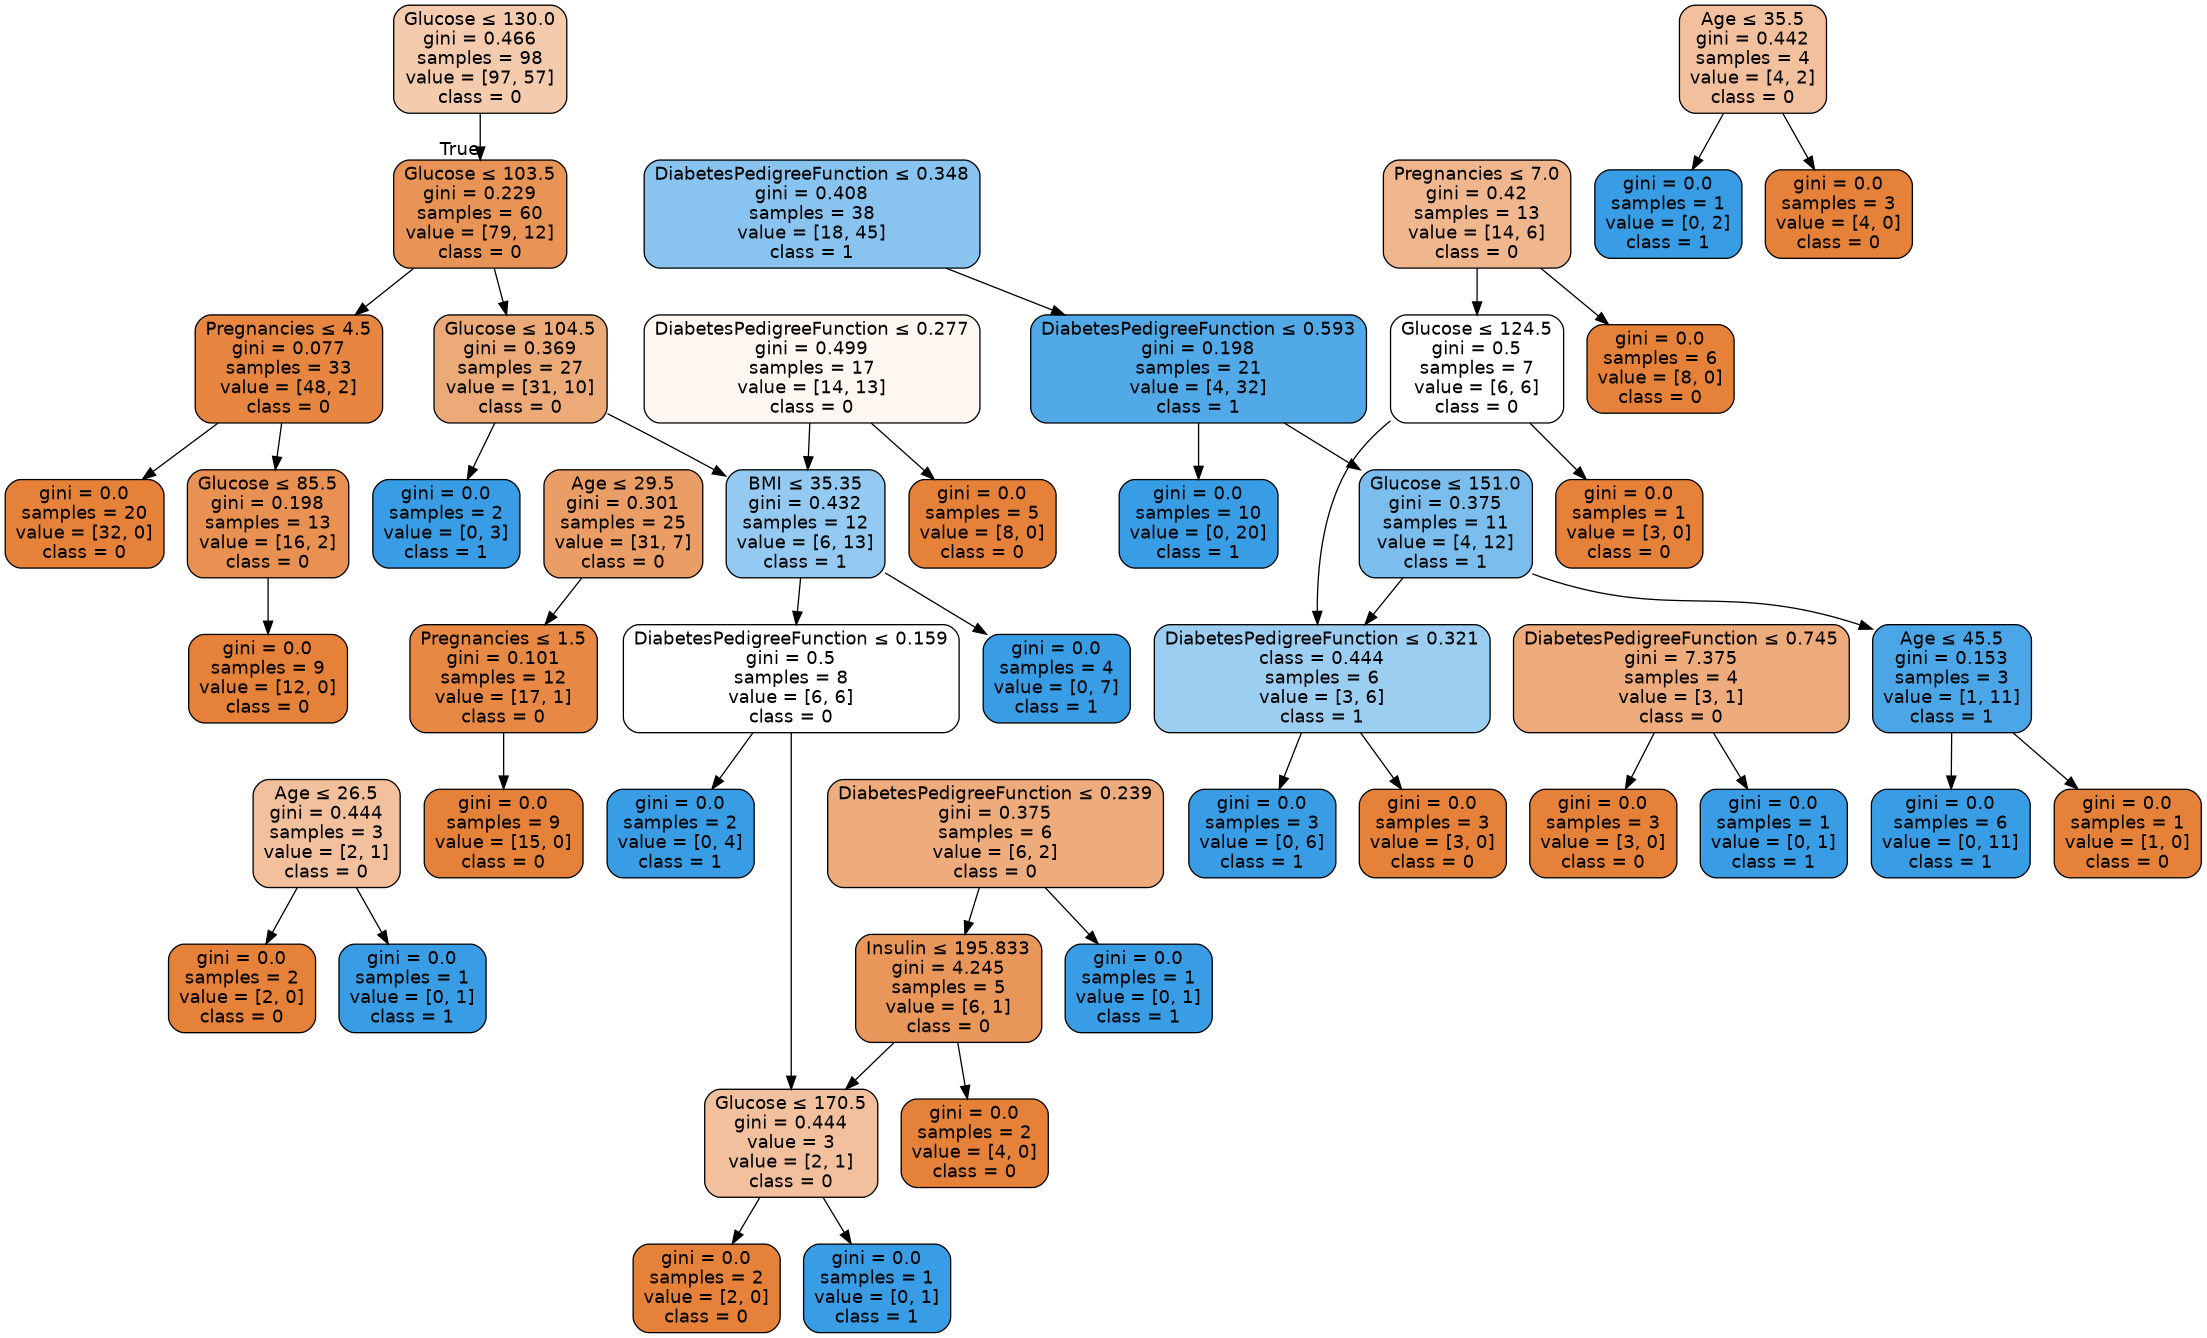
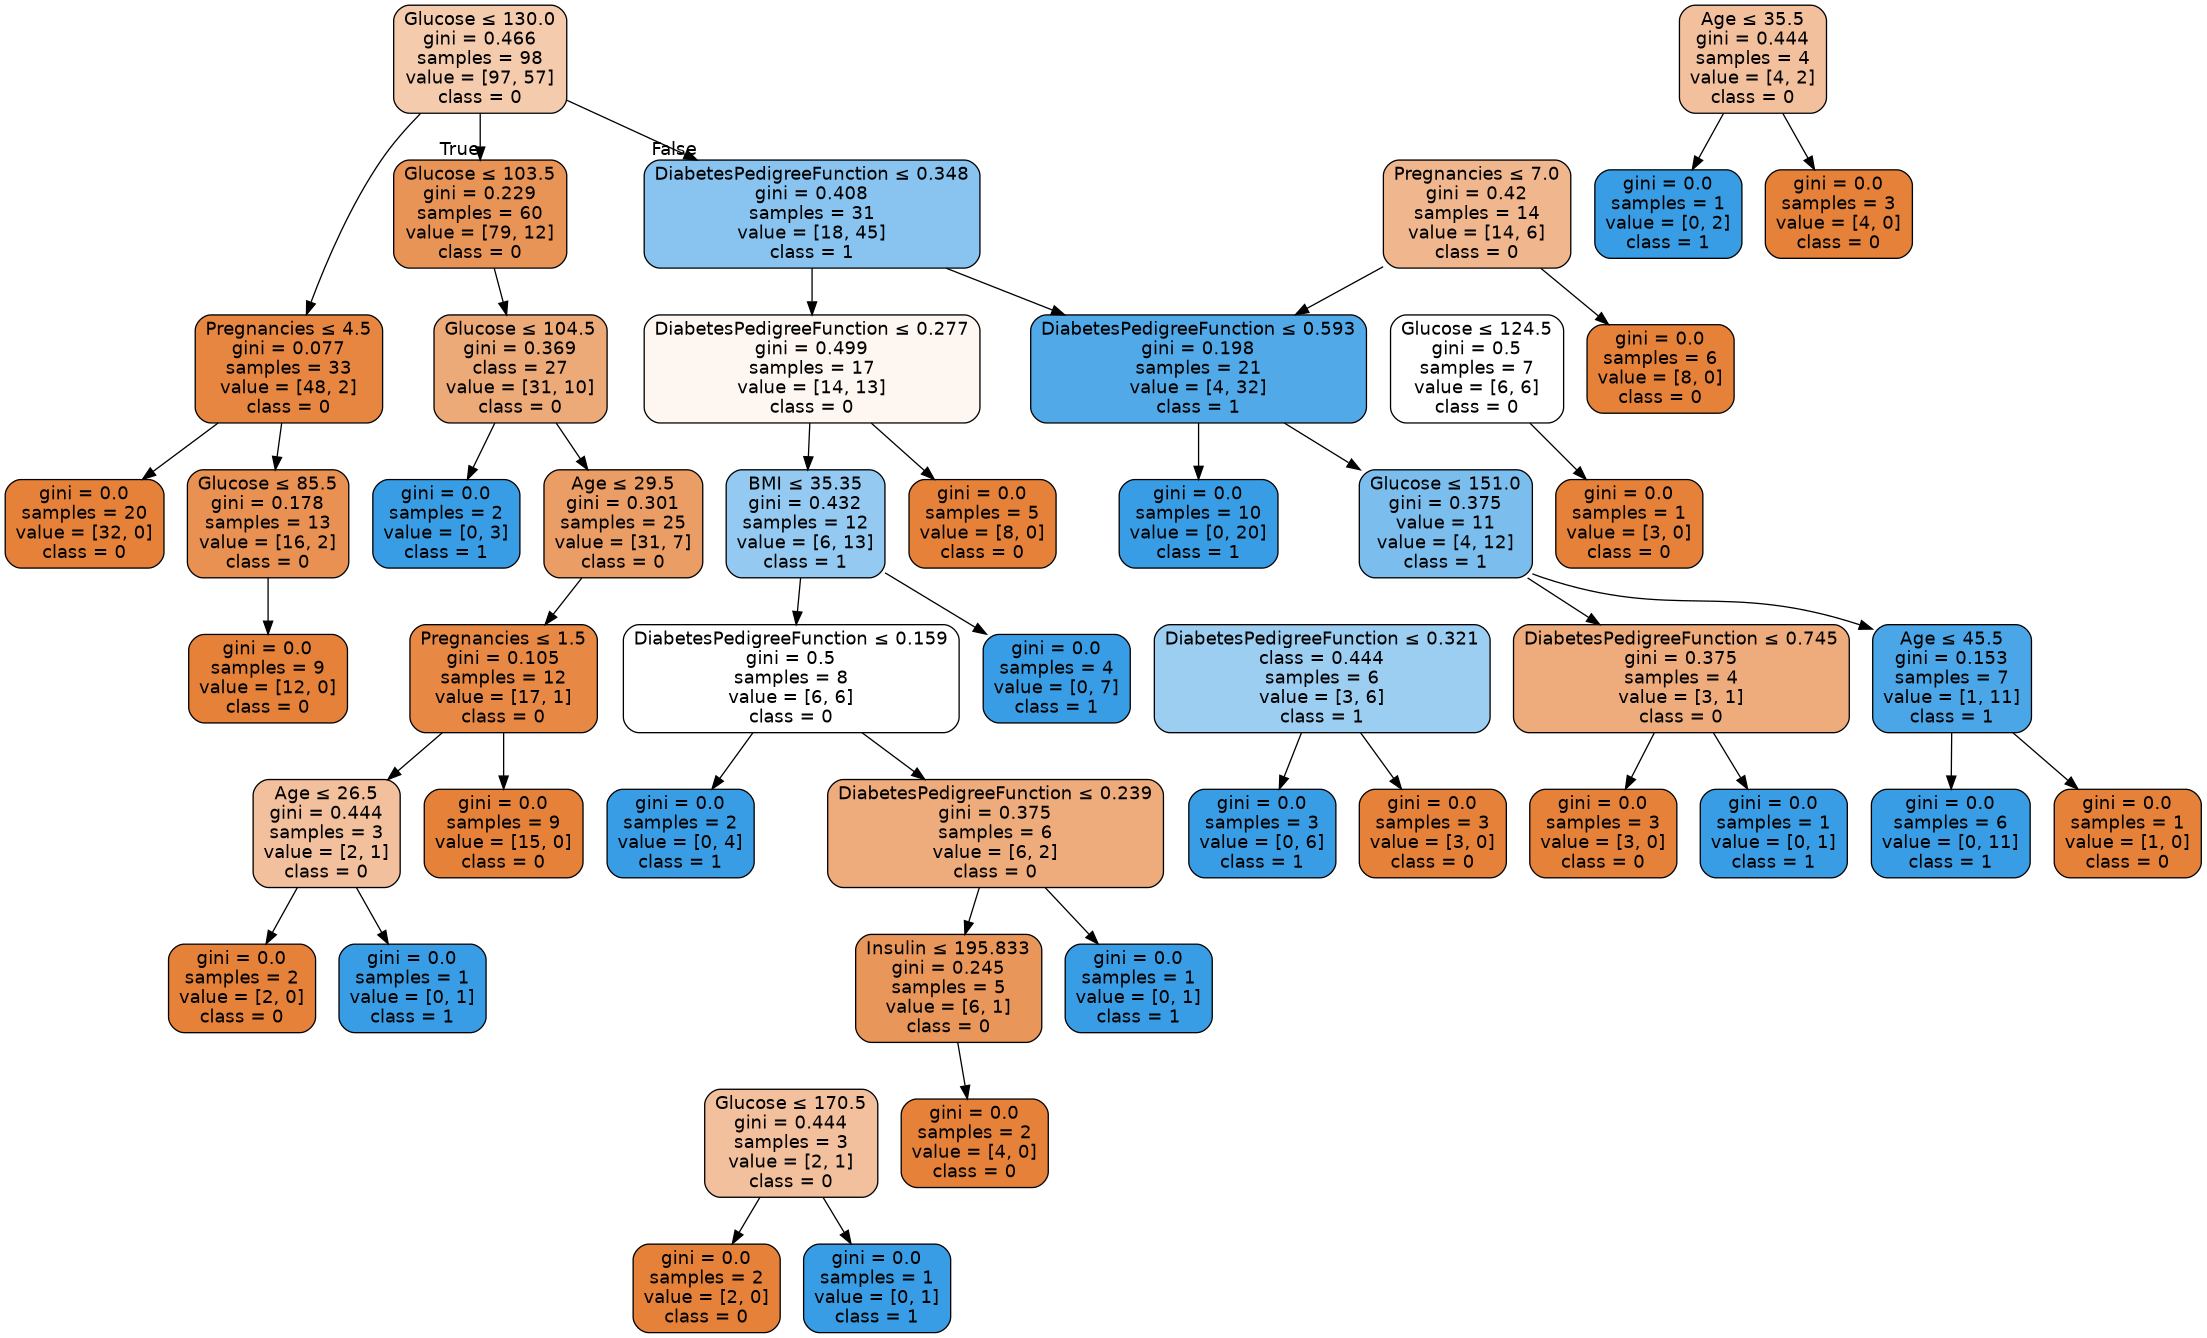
(1753, 39) -> (1753, 39)
none -> (626, 127)
(812, 213) -> (812, 213)
(1477, 213) -> (1477, 213)
none -> (812, 285)
(1477, 285) -> (1345, 288)
(390, 287) -> (356, 202)
(521, 368) -> (521, 368)
(661, 441) -> (568, 441)
(268, 504) -> (268, 504)
(1331, 506) -> none
(1446, 523) -> (1446, 523)
(1388, 596) -> (1558, 598)
(504, 659) -> (504, 659)
(1681, 659) -> (1681, 659)
(1952, 678) -> (1952, 678)
none -> (420, 752)
(791, 905) -> (888, 752)
(949, 968) -> (949, 968)
(875, 1061) -> none
(791, 1143) -> (791, 1143)
